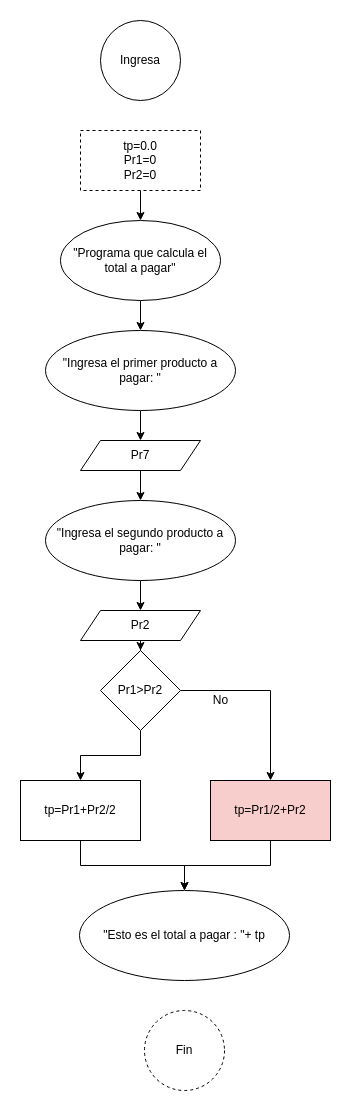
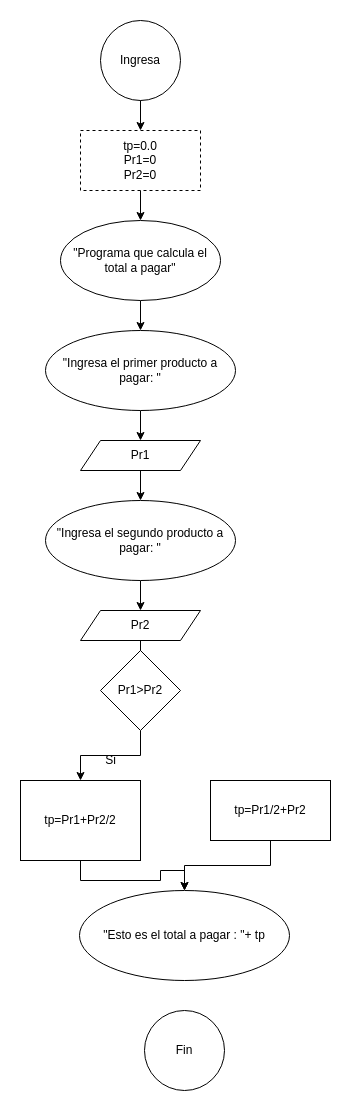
none -> (141, 112)
(141, 456) -> (141, 456)
(141, 642) -> (141, 645)
(267, 691) -> none
(221, 701) -> none
none -> (111, 761)
(81, 811) -> (81, 821)
(271, 811) -> (271, 811)
(185, 1051) -> (185, 1051)
